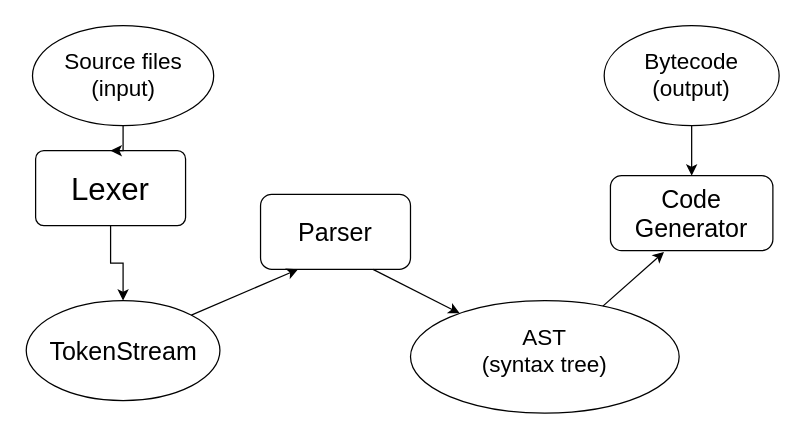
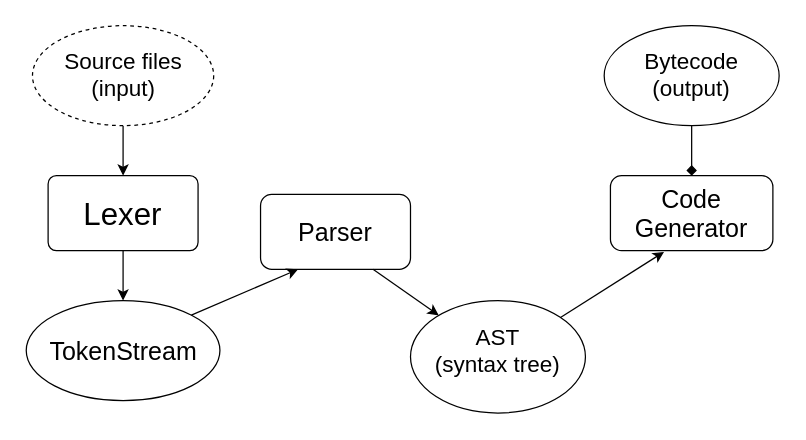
(123, 76) -> (123, 76)
(692, 165) -> (692, 164)
(111, 188) -> (123, 213)
(545, 357) -> (498, 357)
